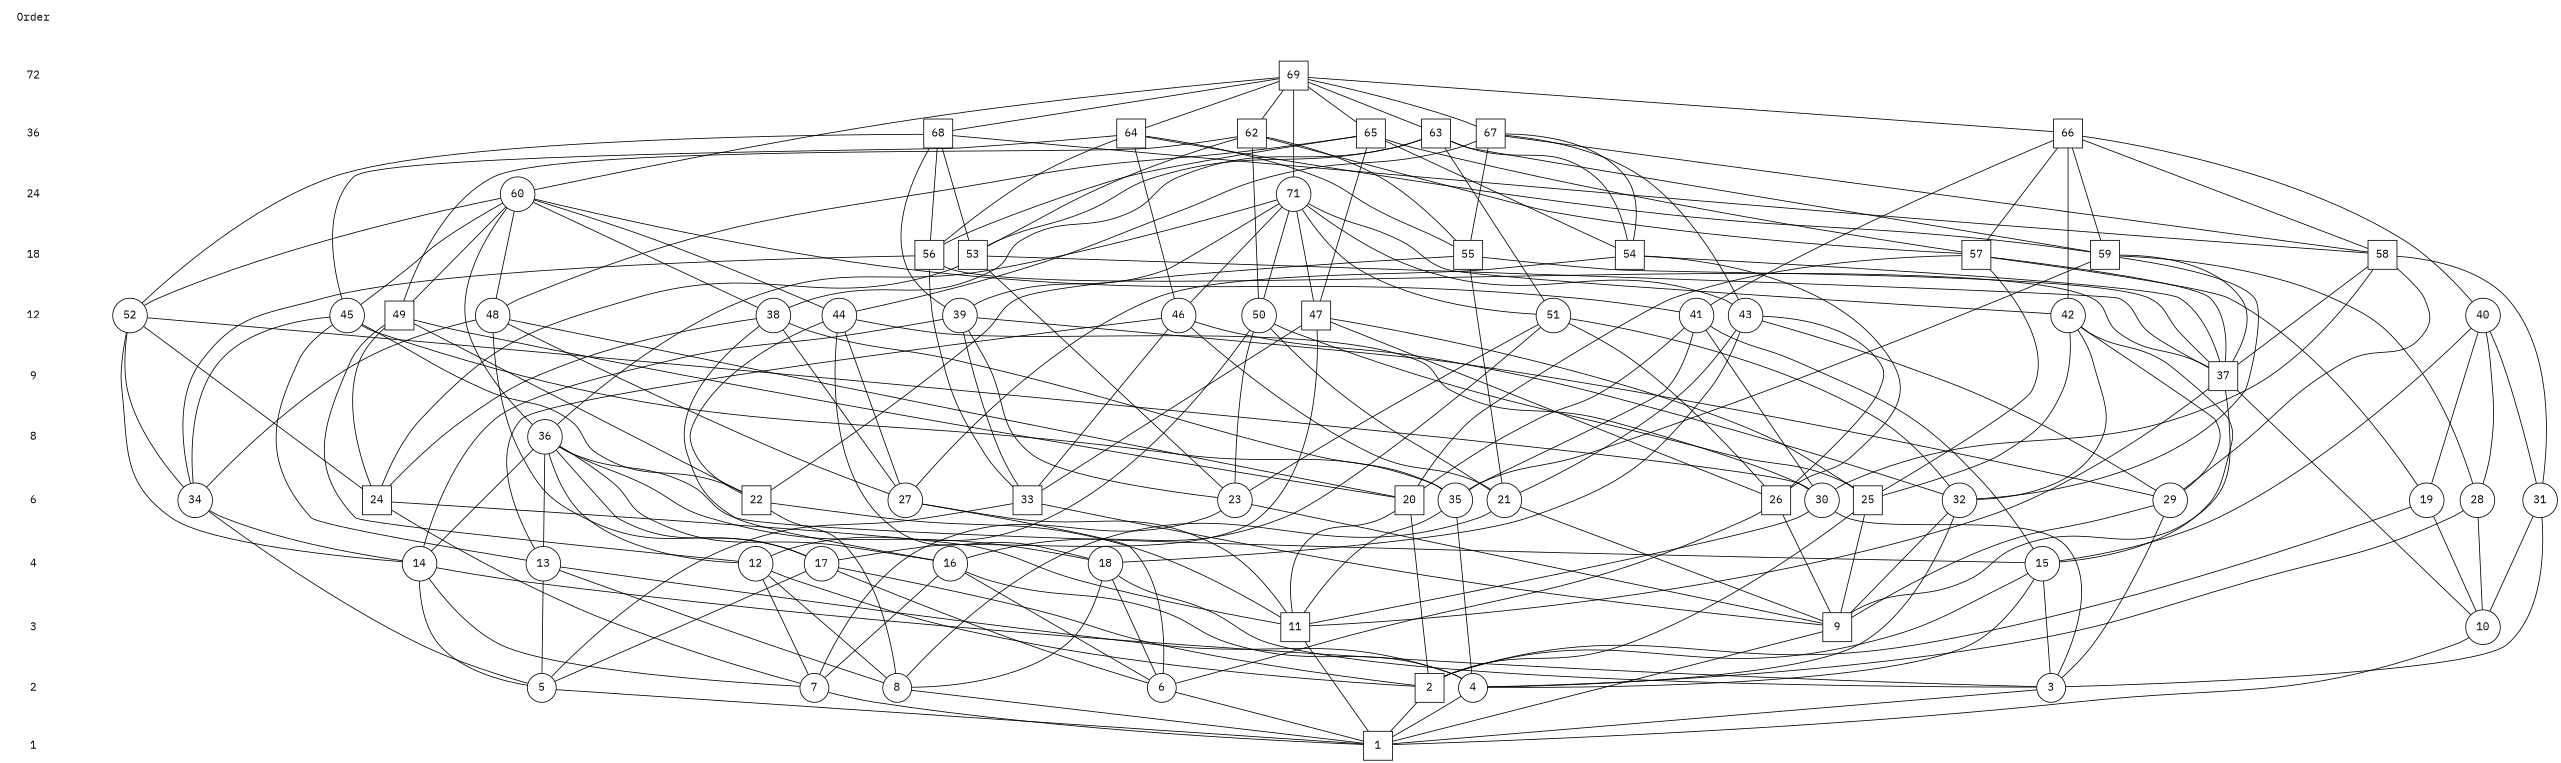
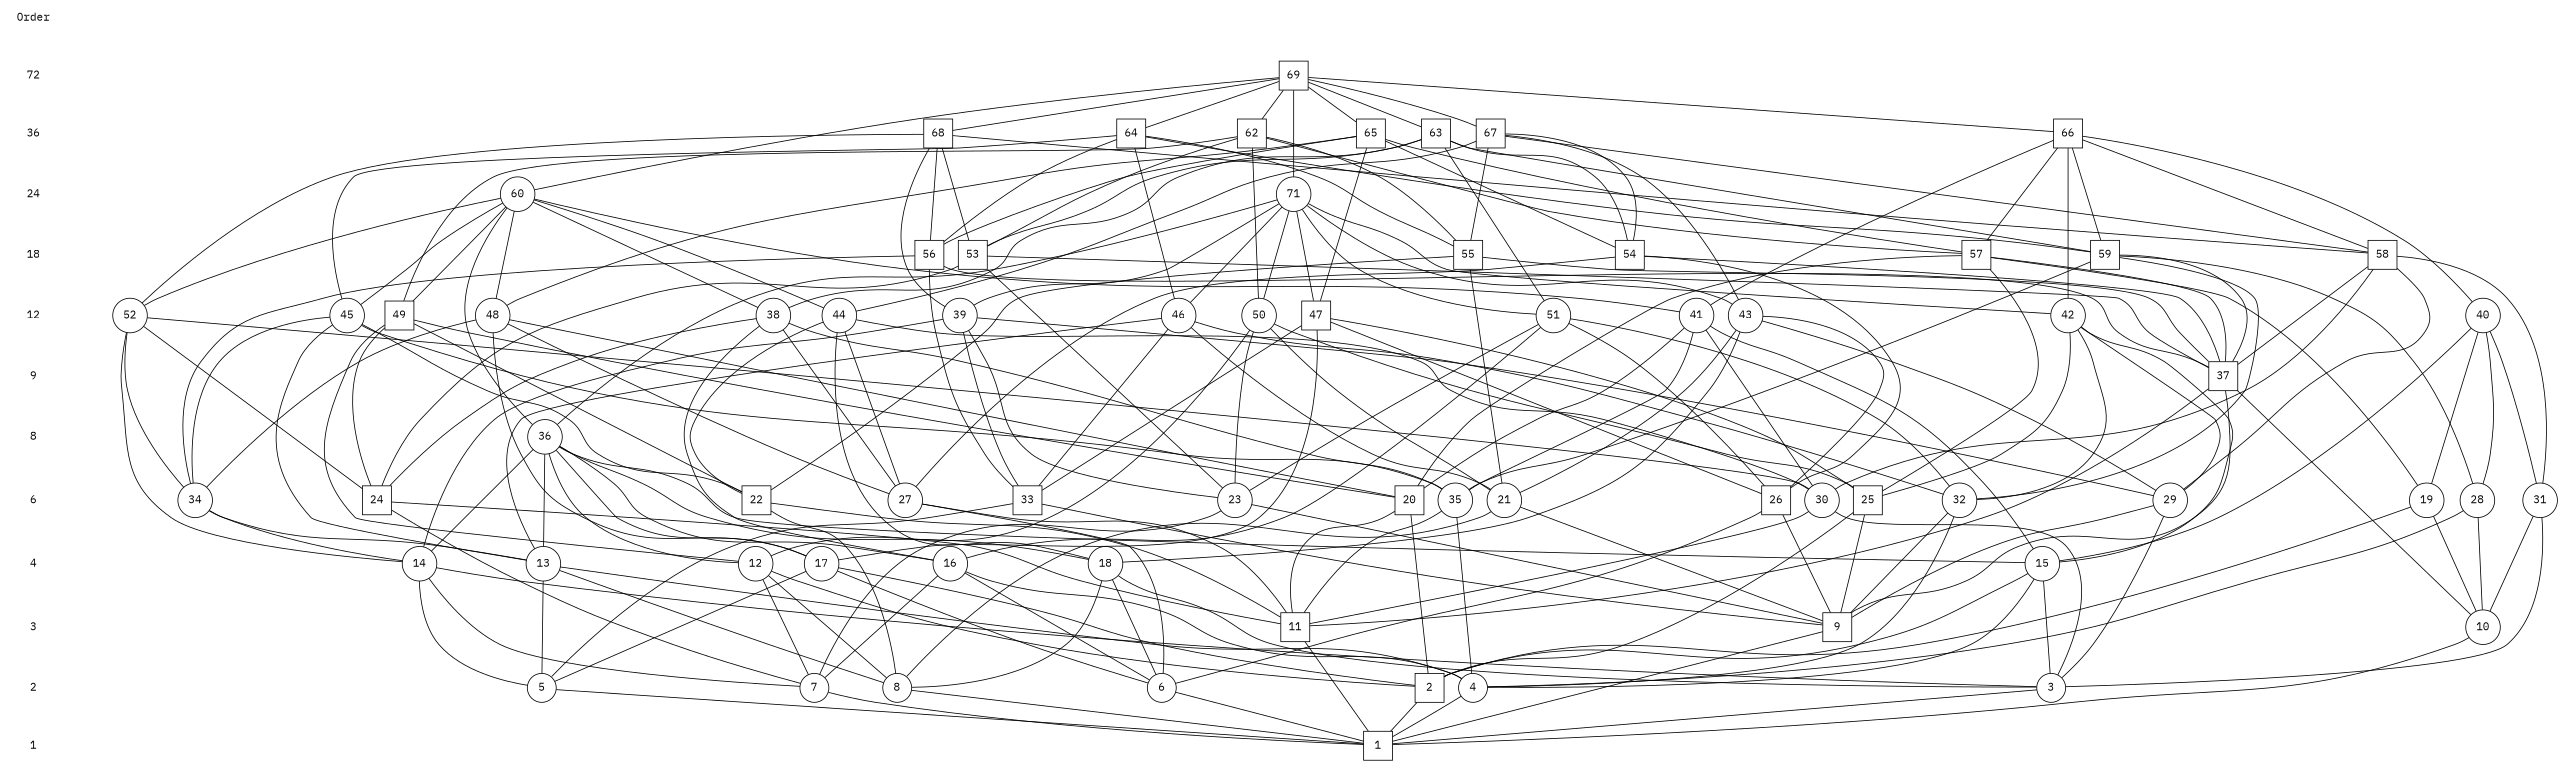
(361, 612) -> (367, 540)
